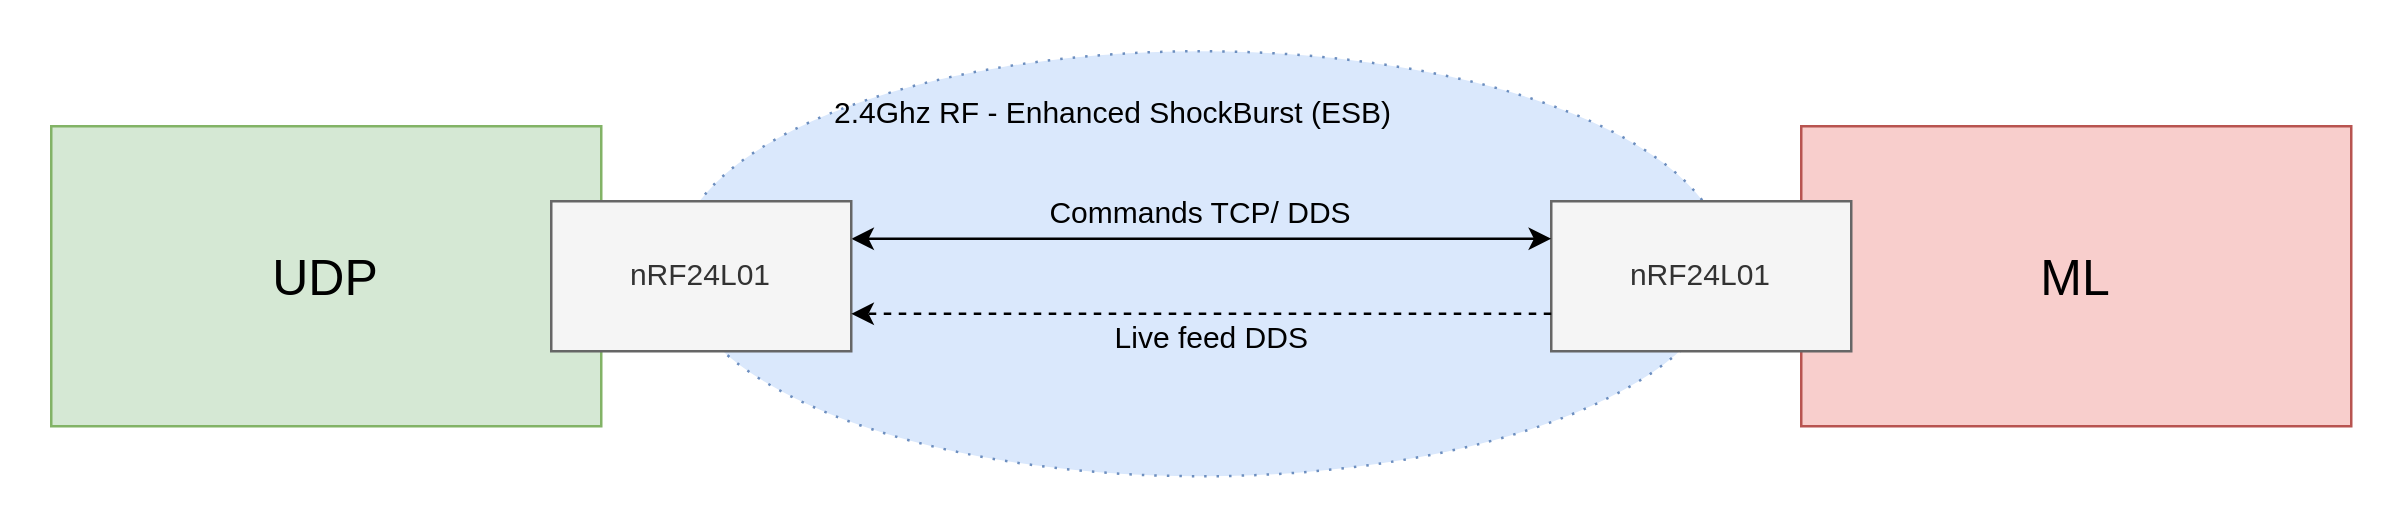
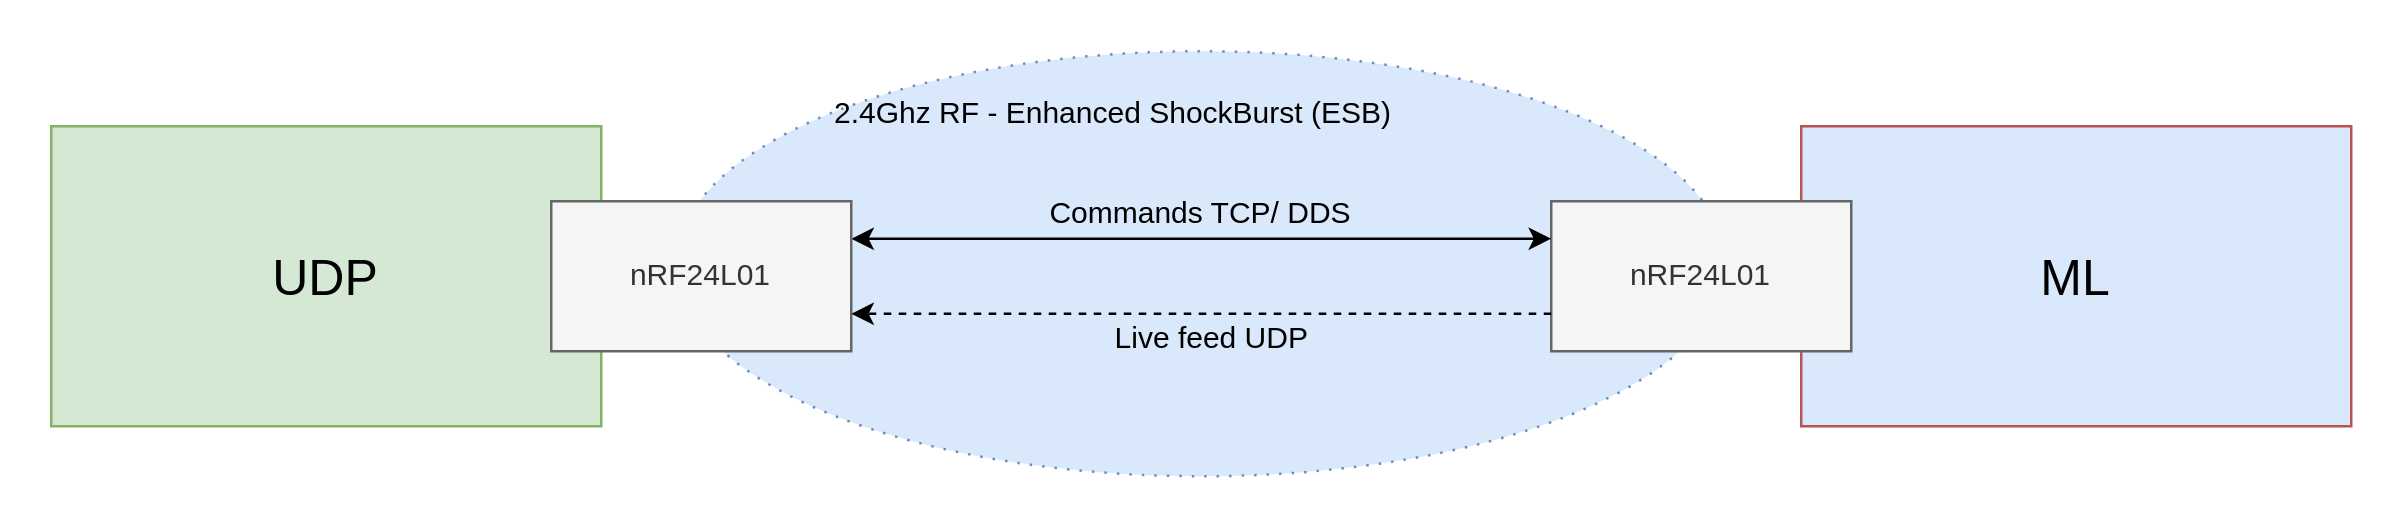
(2076, 276) -> (2076, 276)
(1213, 339) -> (1213, 339)
